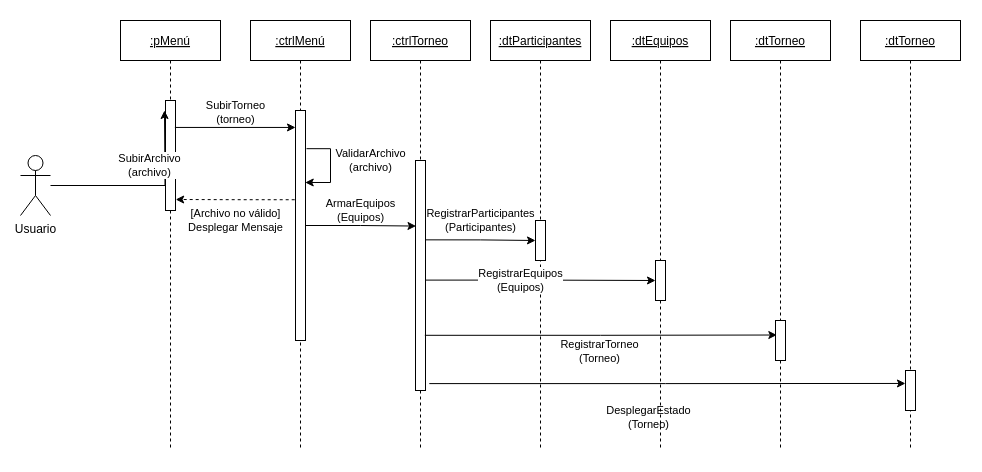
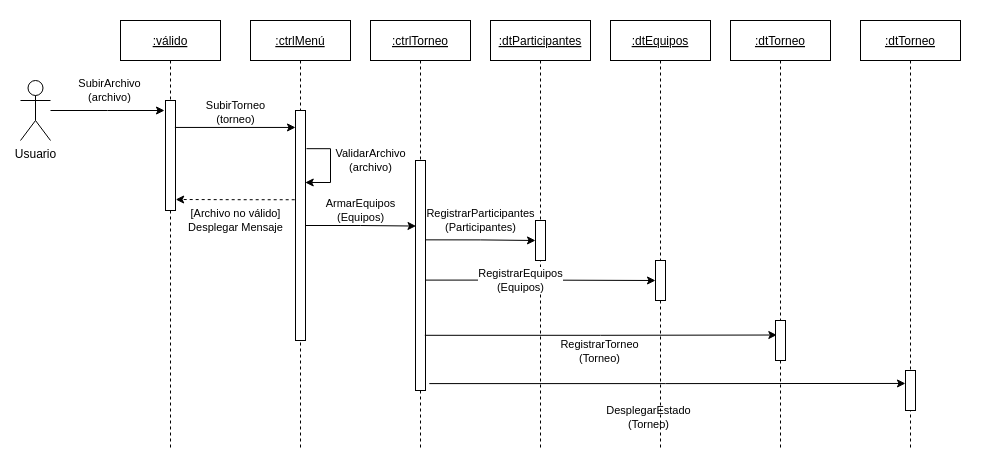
(170, 41) -> (170, 41)
(36, 186) -> (36, 111)
